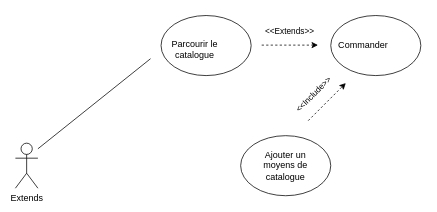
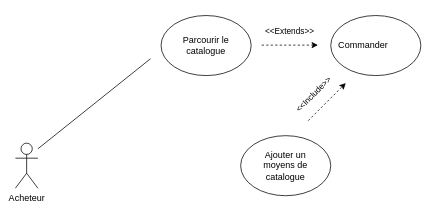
(195, 49) -> (206, 45)
(27, 199) -> (27, 199)
